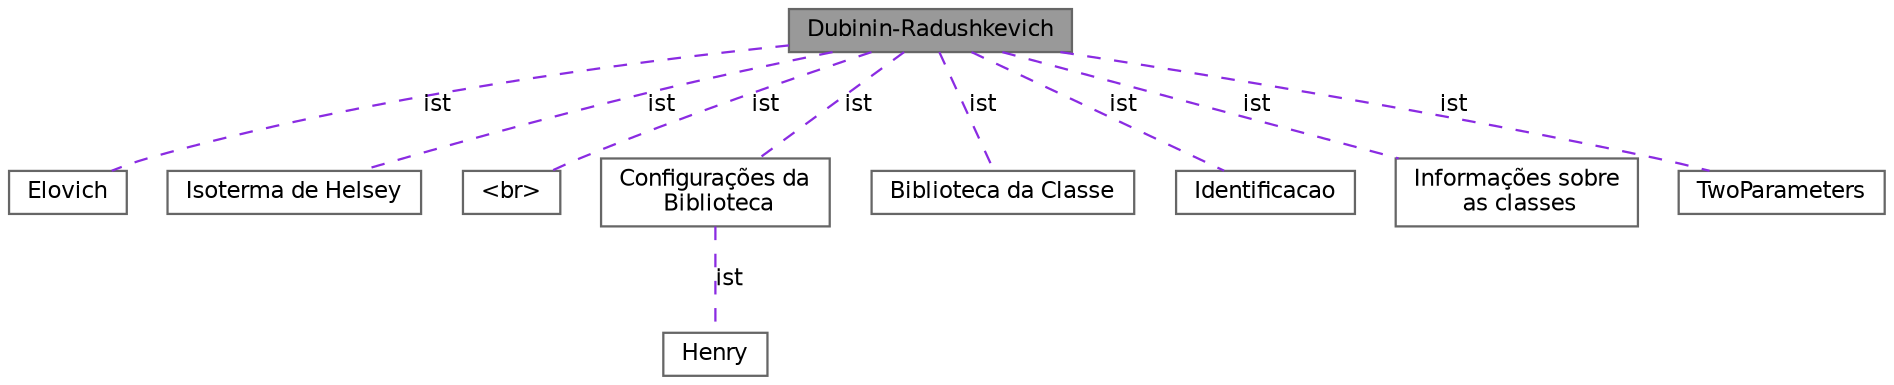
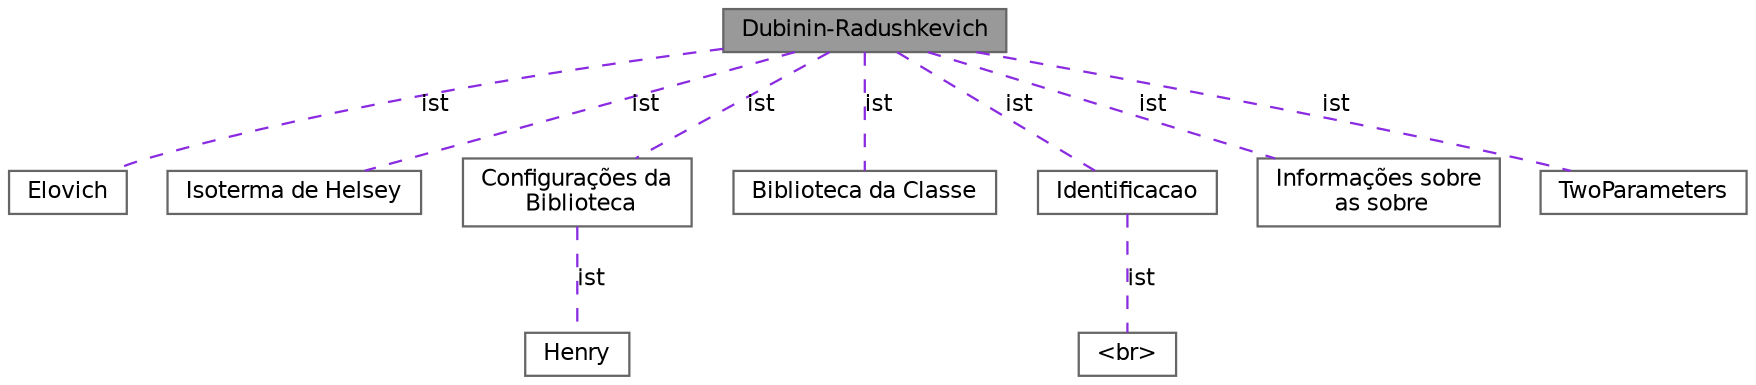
(710, 108) -> (1127, 273)
(1517, 192) -> (1379, 192)
